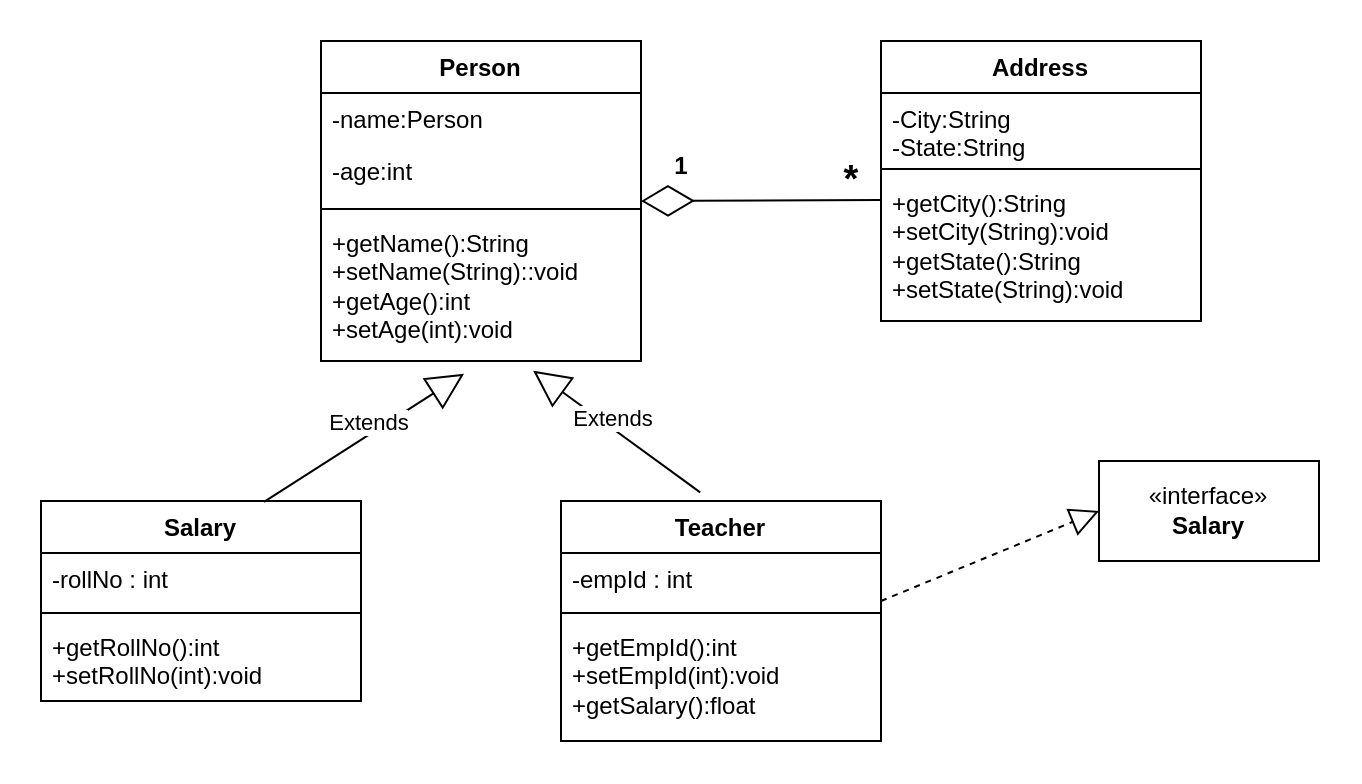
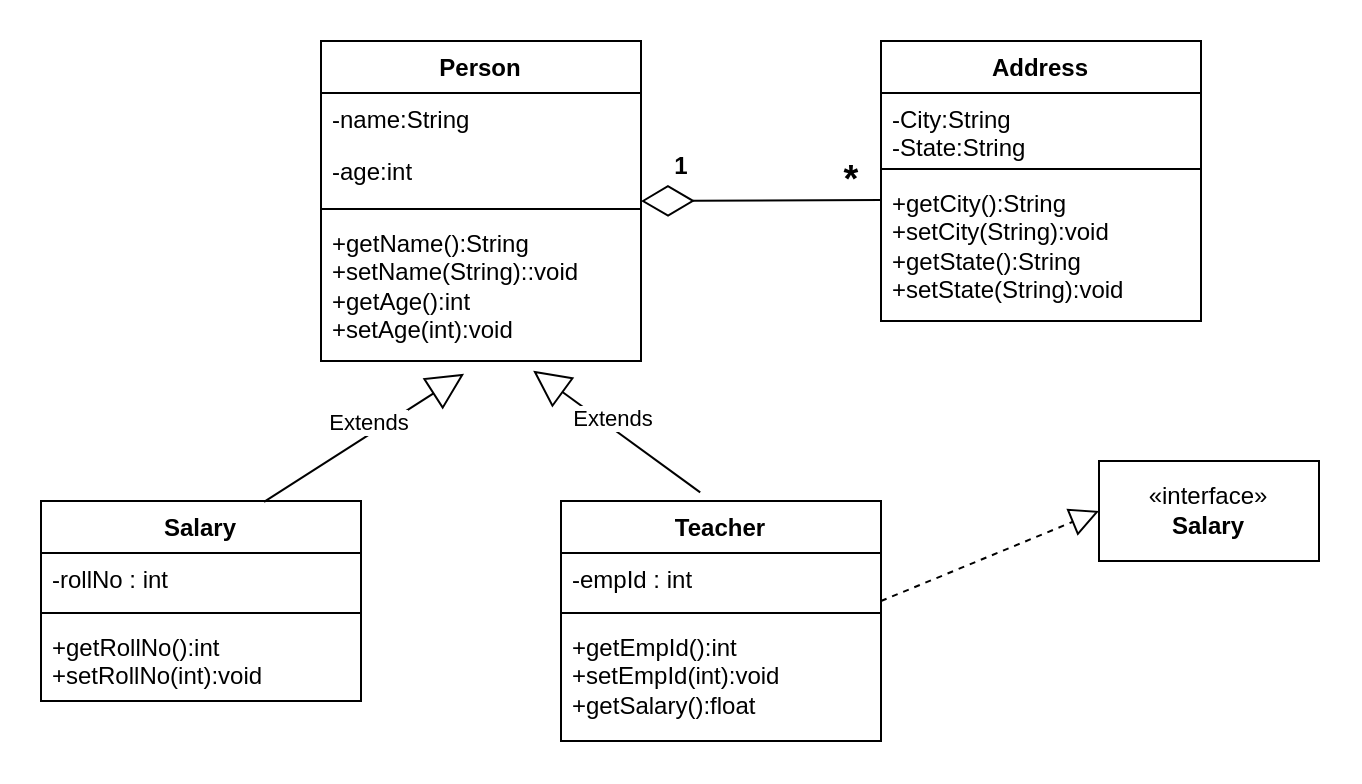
(411, 121) -> (407, 121)
